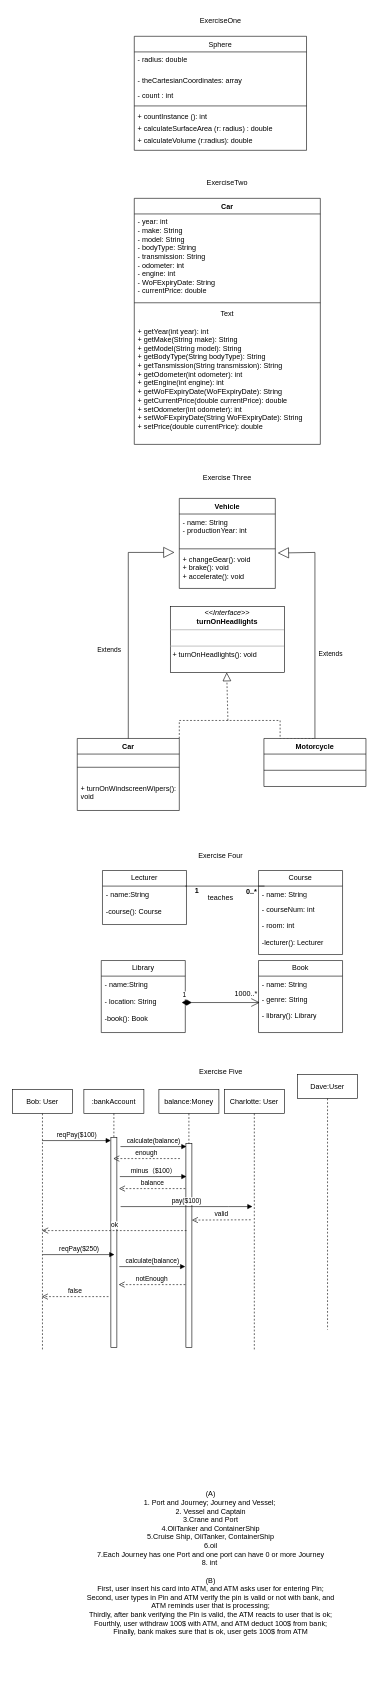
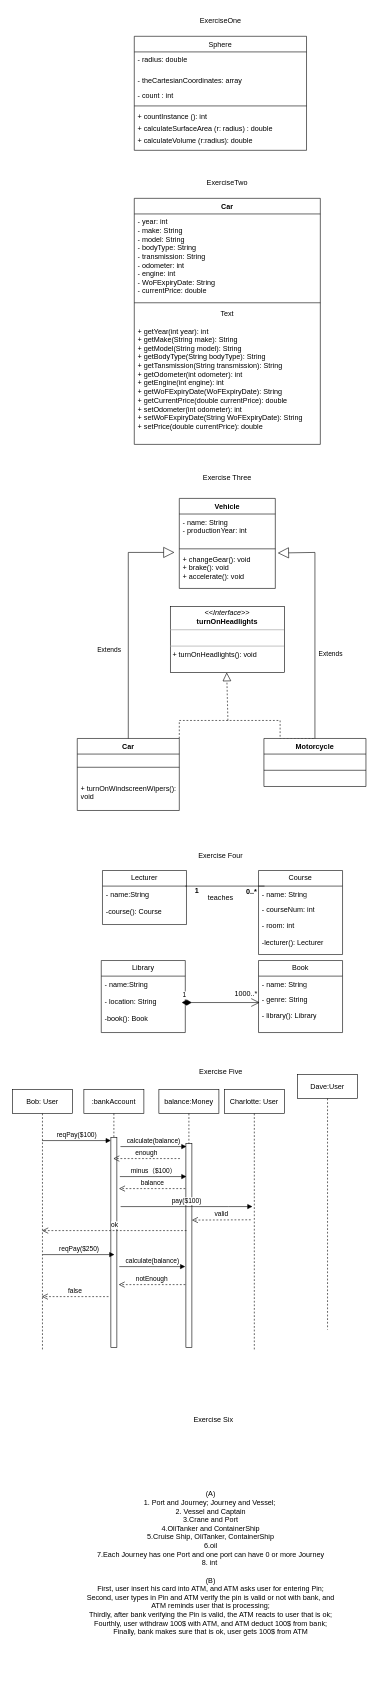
none -> (213, 1419)
